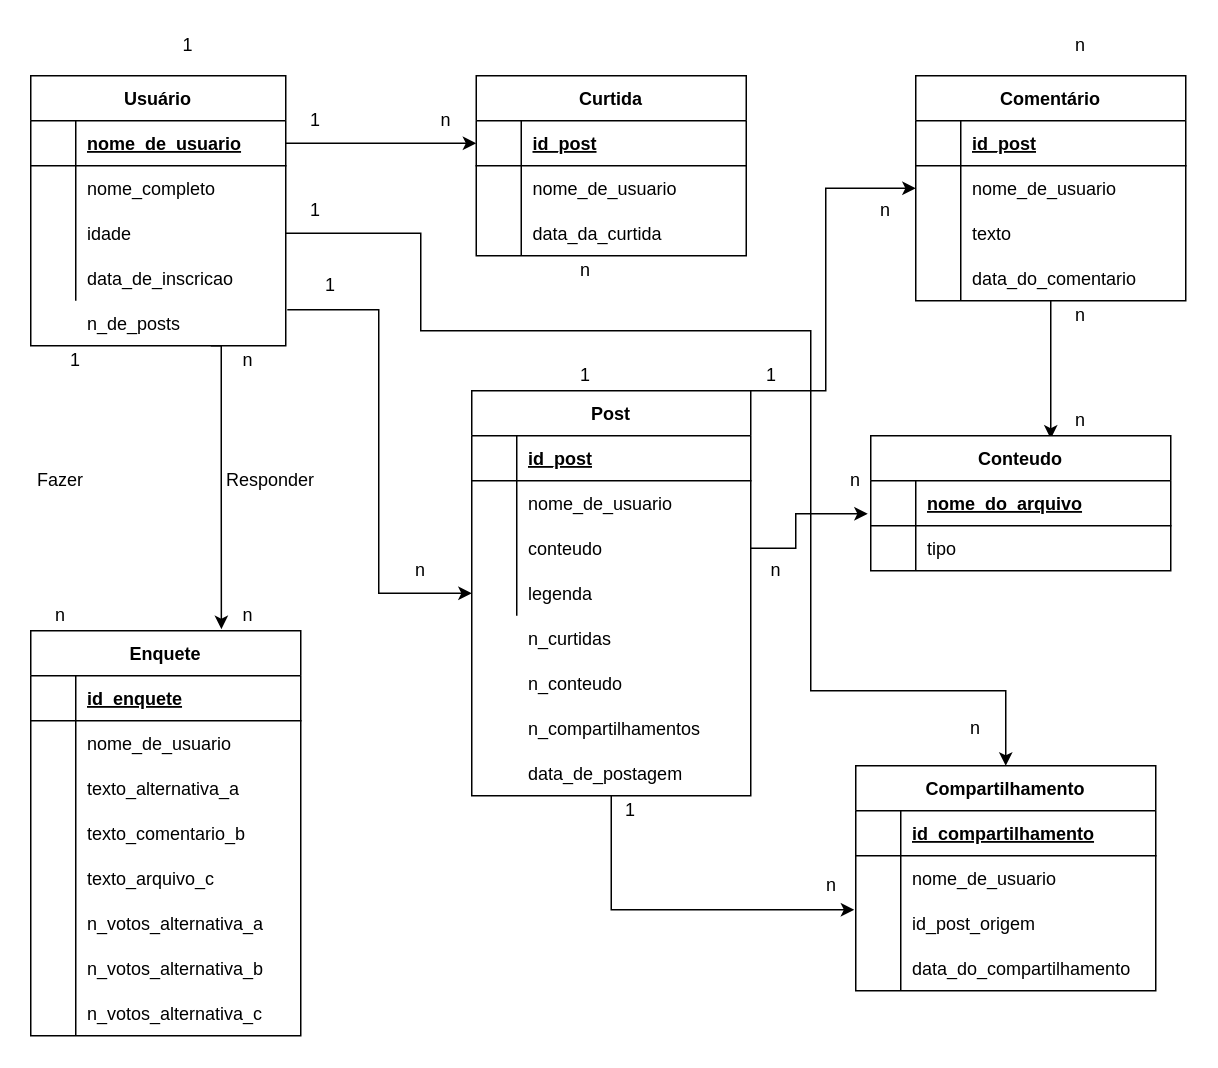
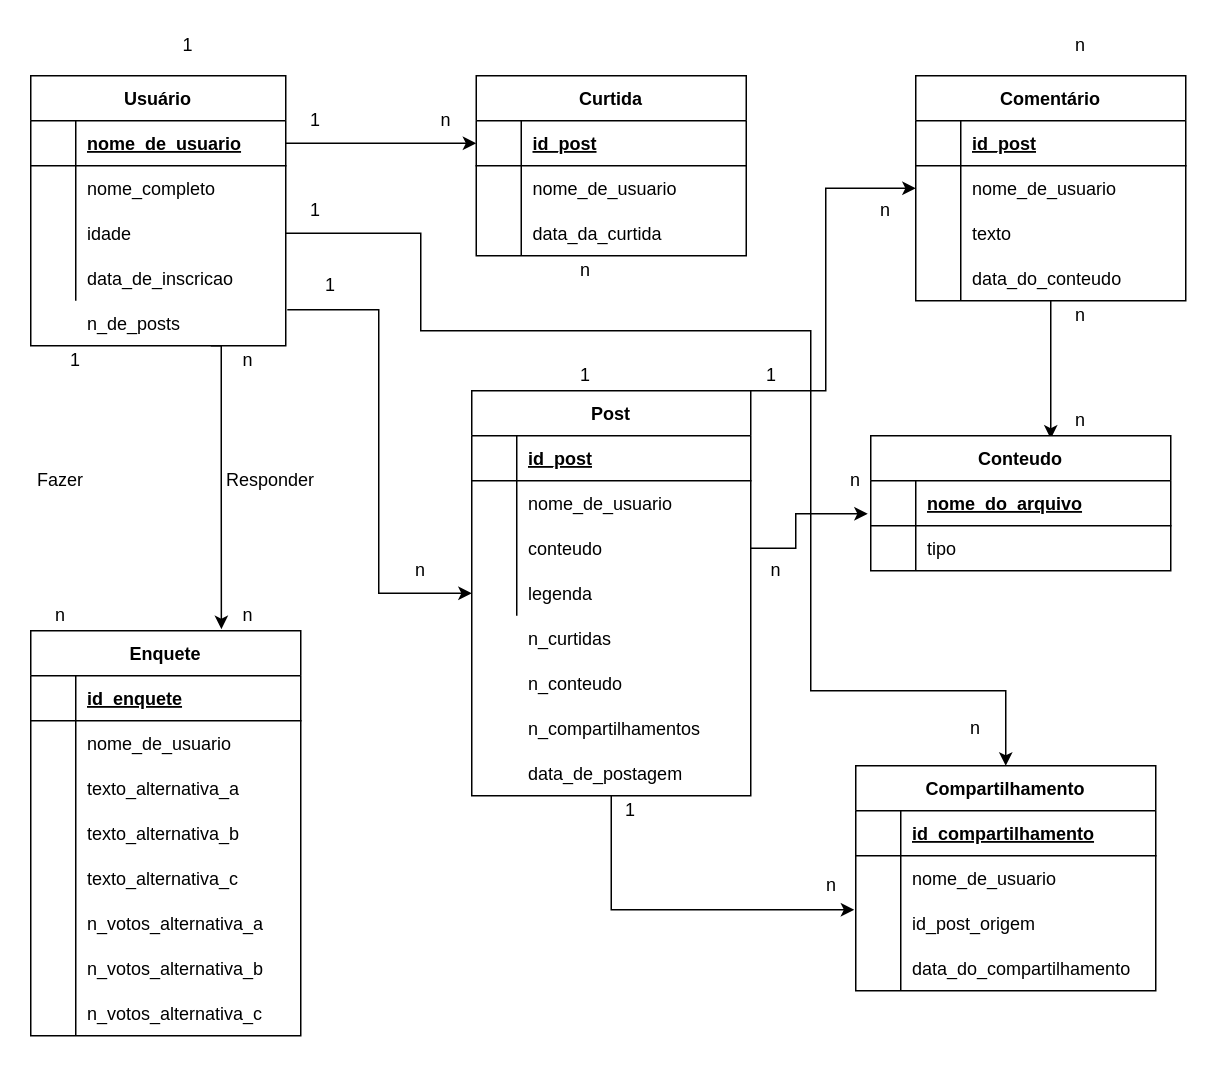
(1060, 279) -> (1053, 279)
(175, 834) -> (178, 834)
(160, 879) -> (178, 879)
